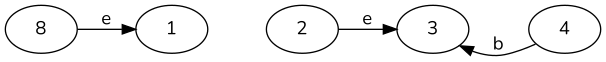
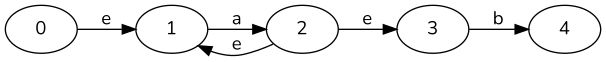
(41, 29) -> (41, 29)
none -> (230, 29)
none -> (242, 55)
(505, 55) -> (492, 29)
